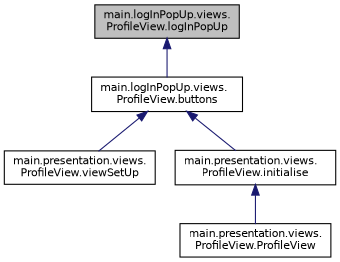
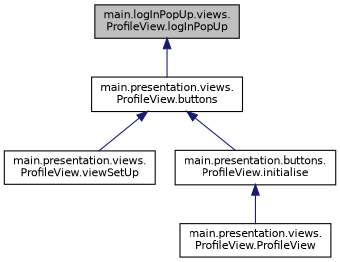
(167, 94) -> (167, 94)
(255, 168) -> (255, 168)
